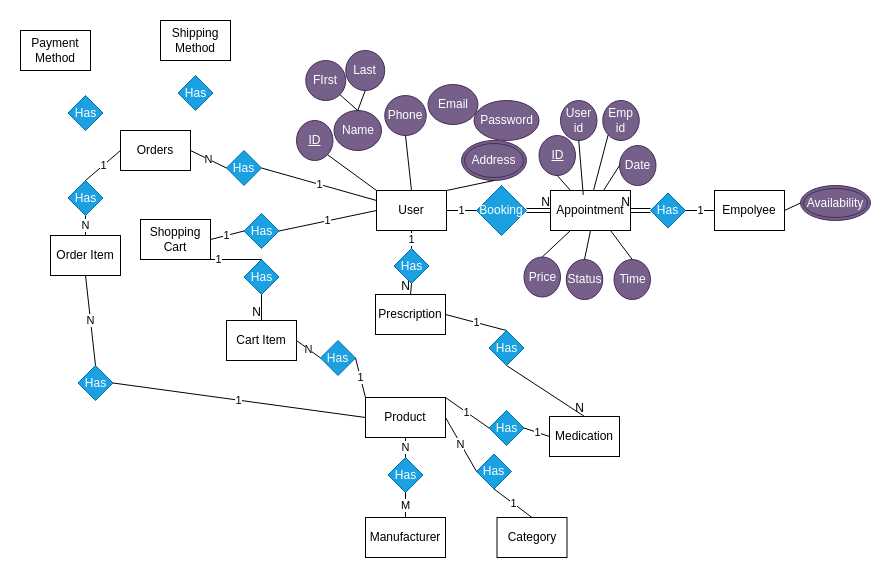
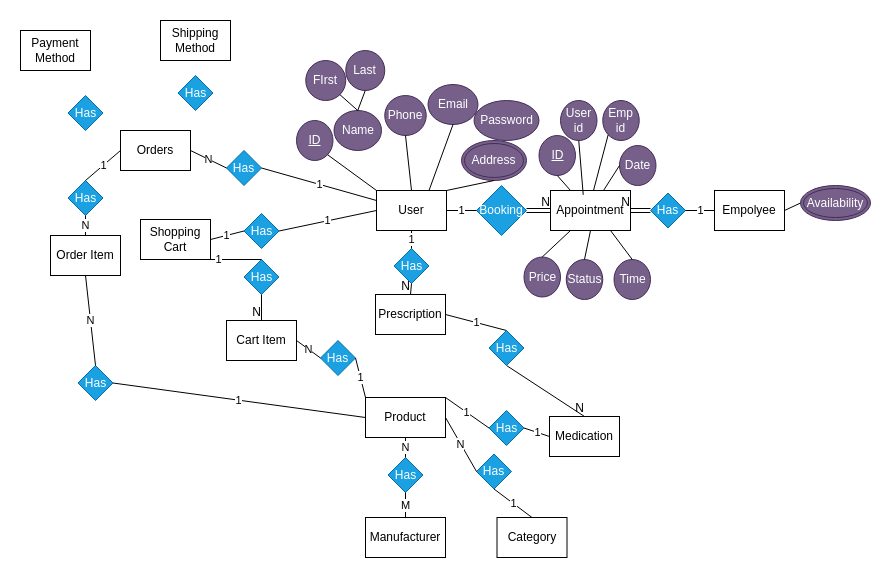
none -> (441, 158)
